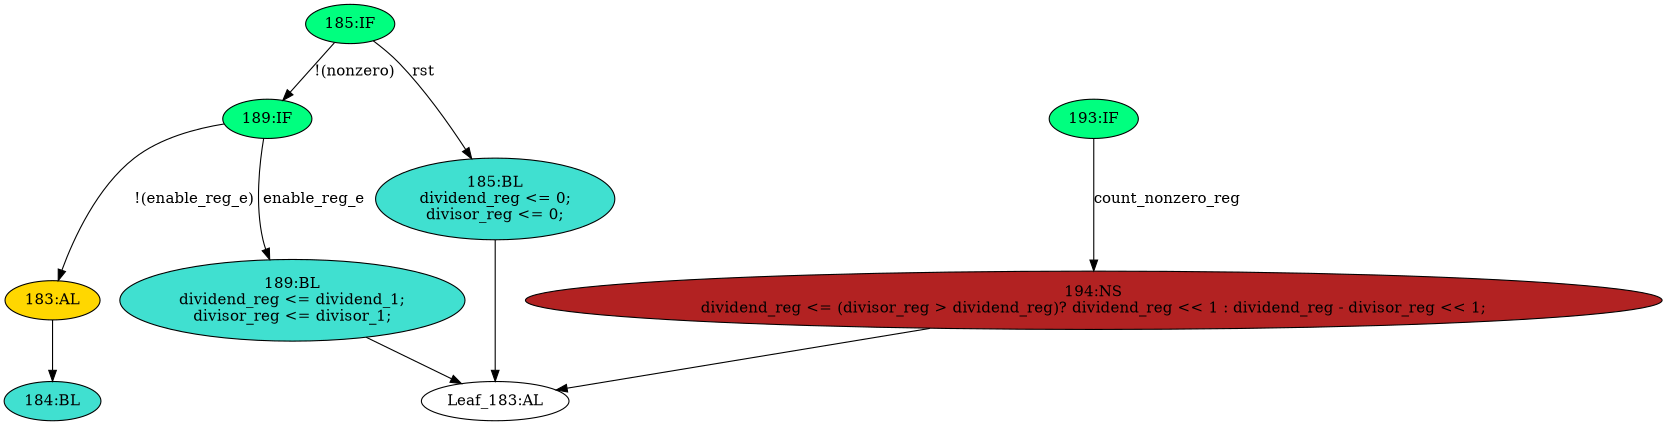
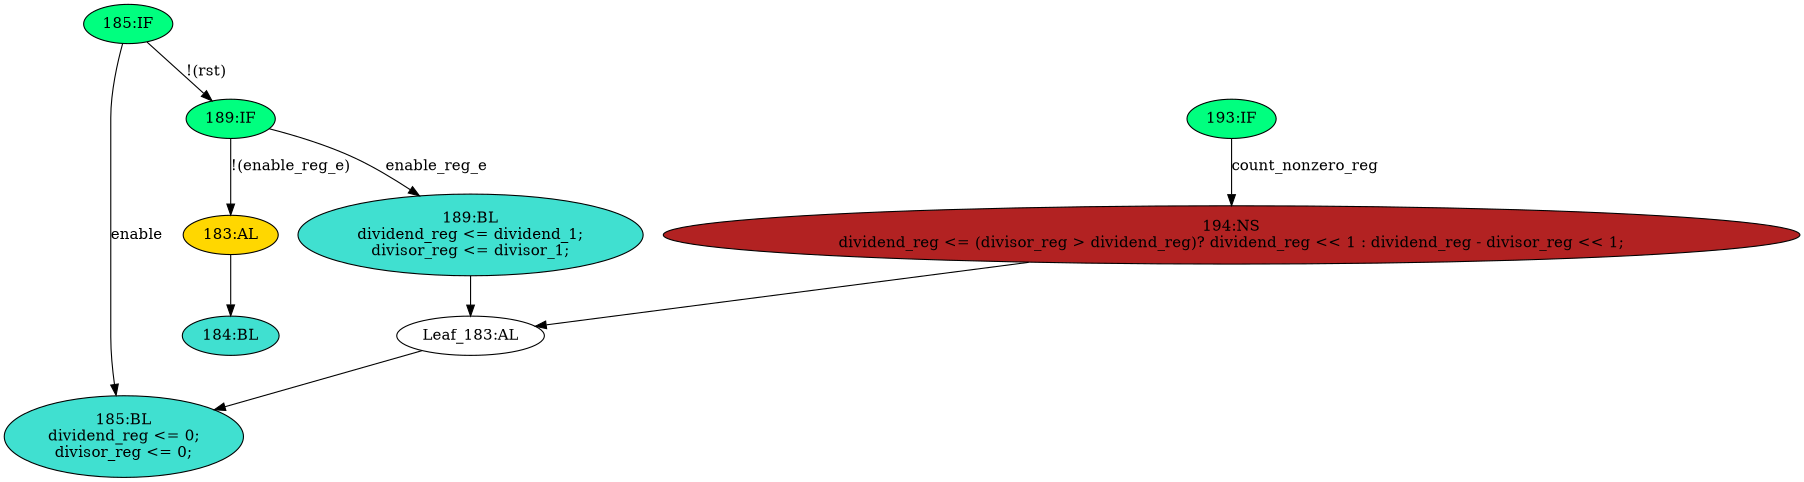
(355, 71) -> (206, 71)
(424, 71) -> (137, 235)
(495, 305) -> (323, 379)
